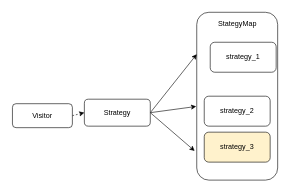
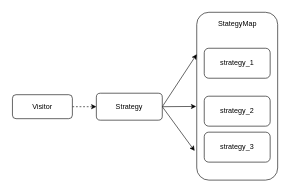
(243, 57) -> (237, 63)
(117, 113) -> (129, 107)
(42, 116) -> (42, 107)
(237, 147) -> (237, 147)
